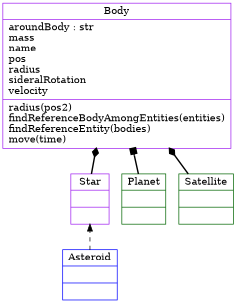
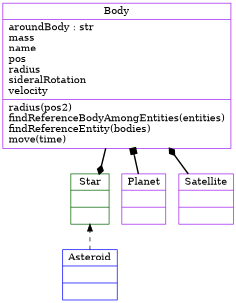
(93, 165) -> (104, 157)
(90, 199) -> (90, 199)
(144, 199) -> (144, 199)
(206, 199) -> (206, 199)
